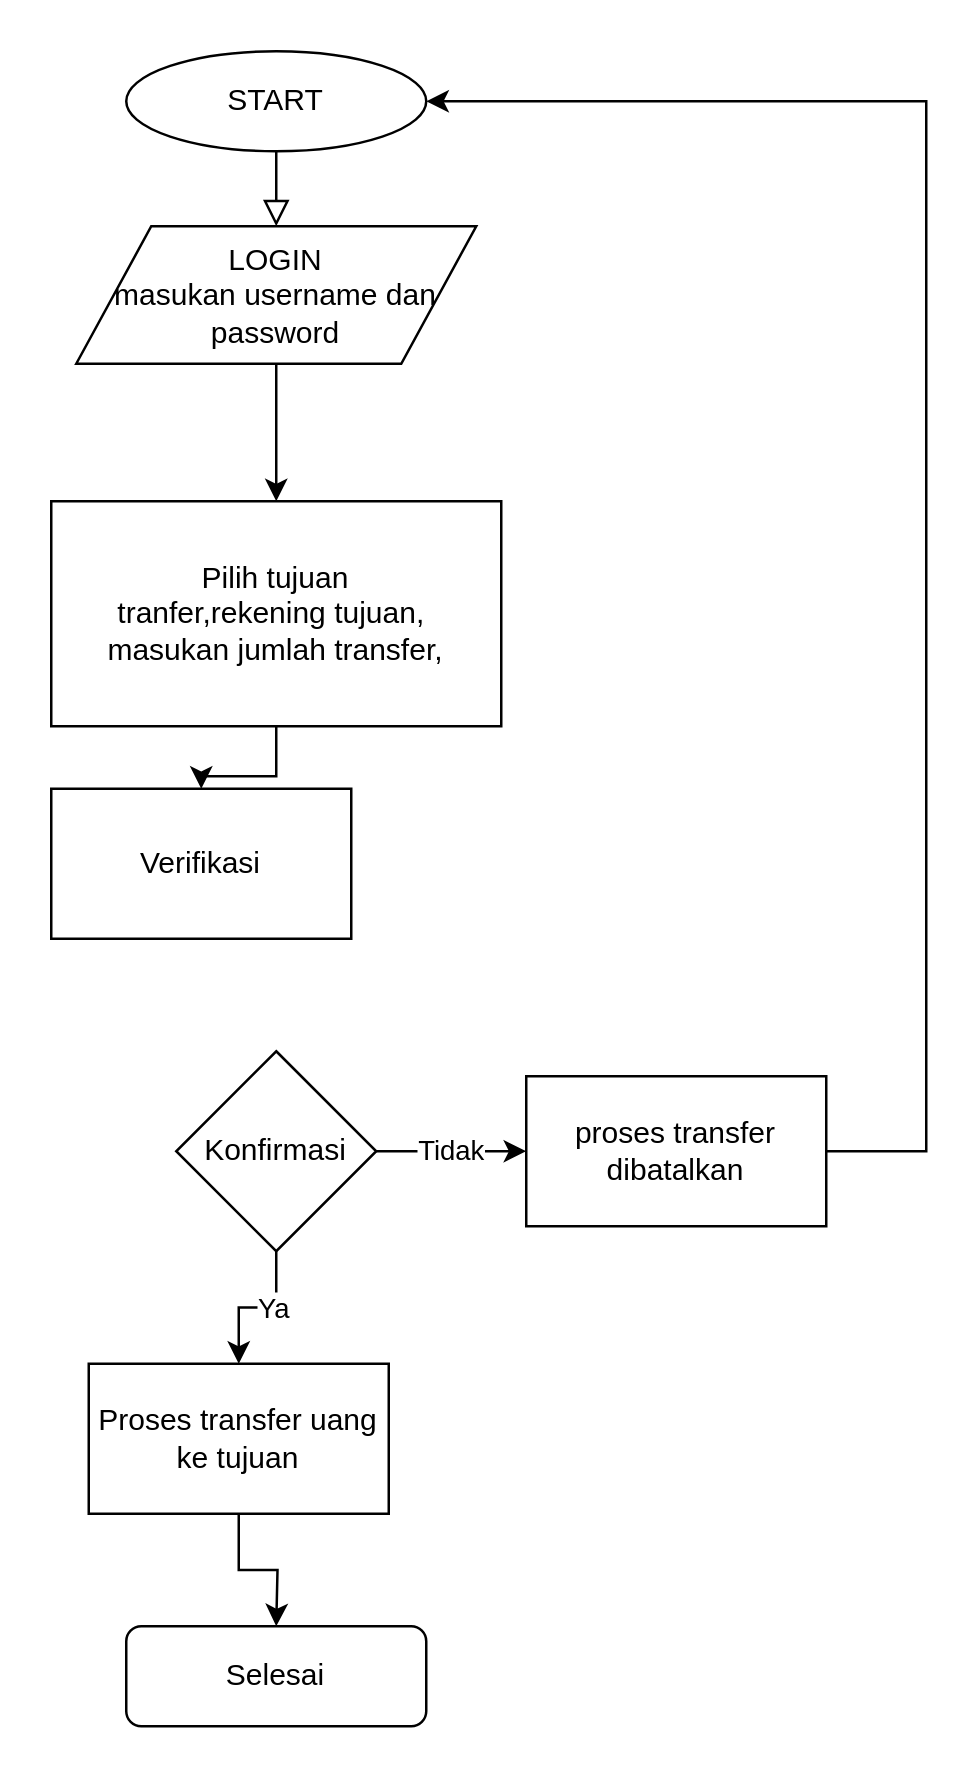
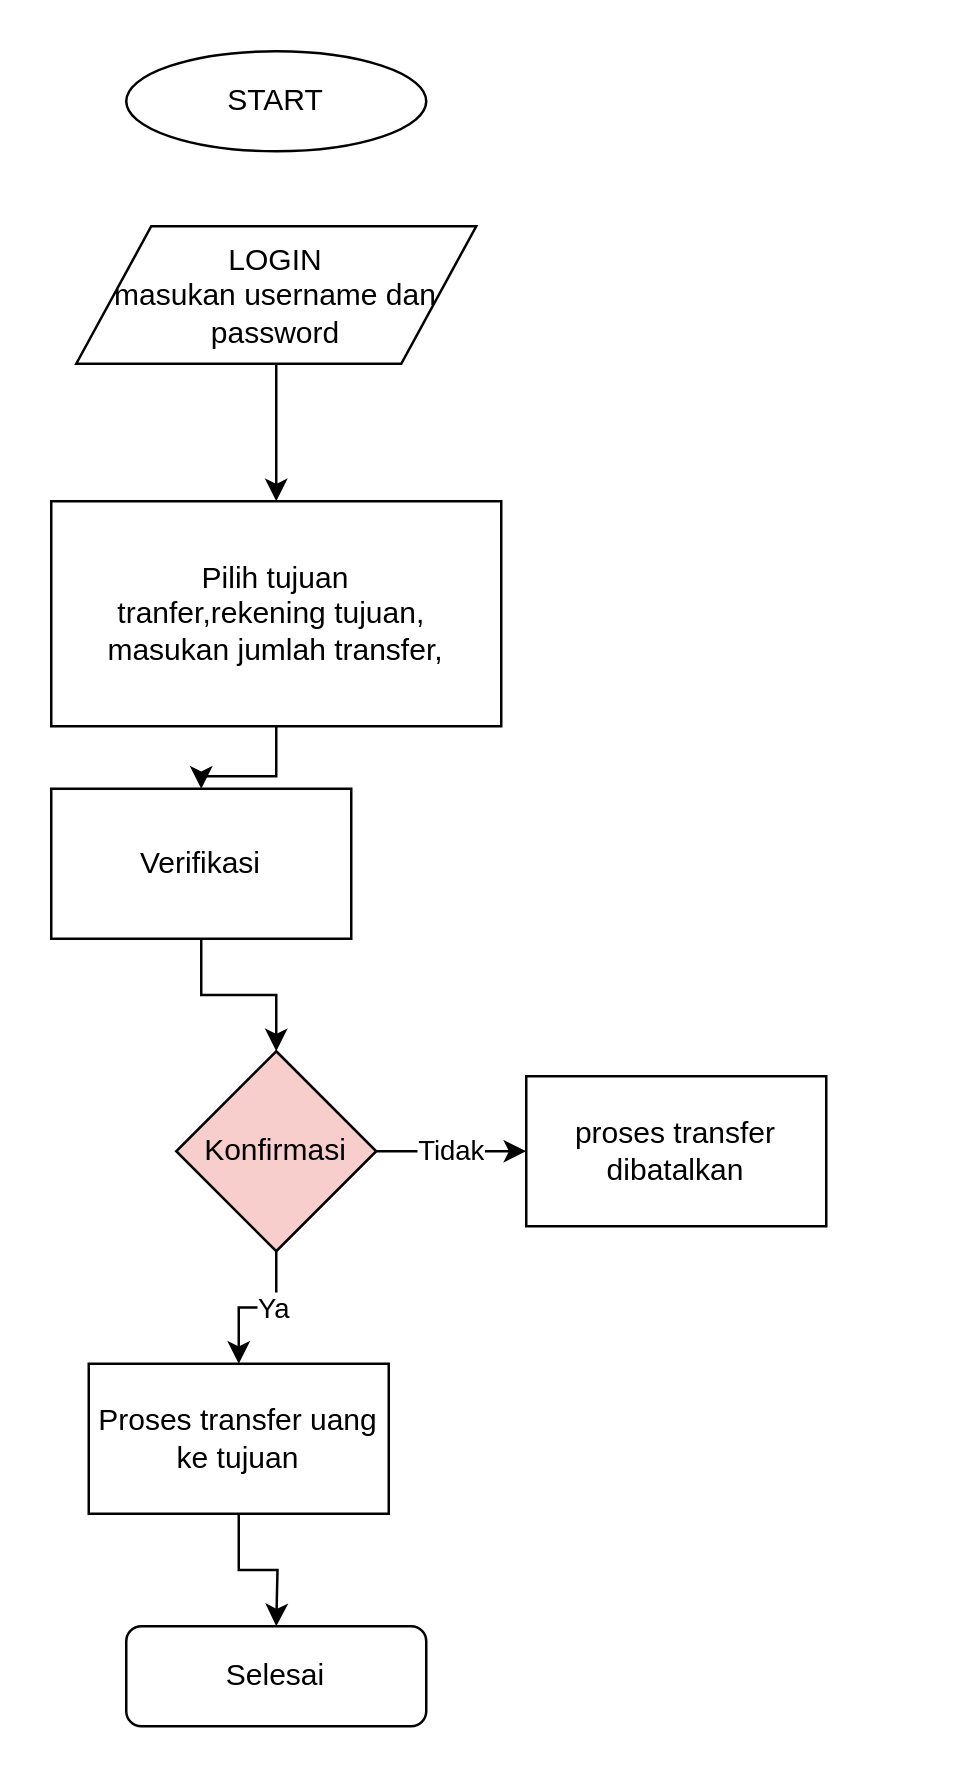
(276, 200) -> none
(926, 434) -> none
none -> (230, 995)
(276, 1151) -> (276, 1151)
